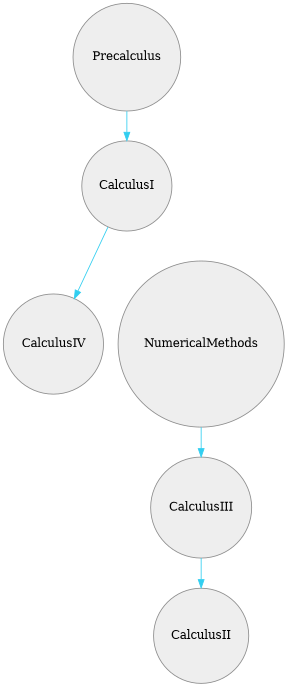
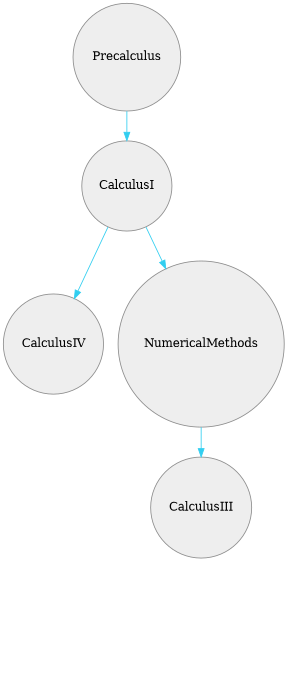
none -> (154, 244)
(201, 636) -> none
